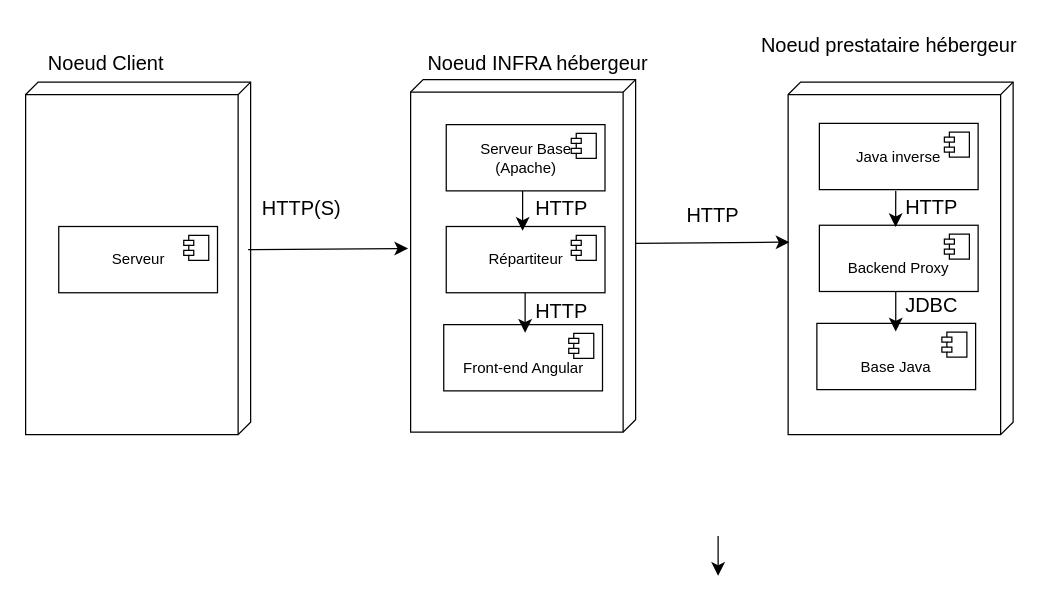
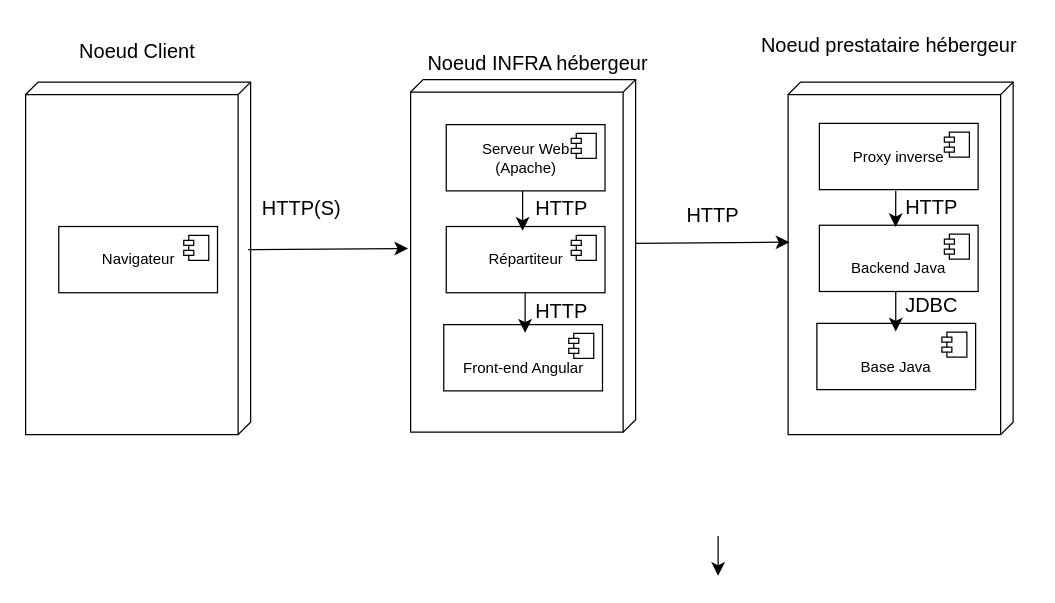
(106, 63) -> (138, 51)
(899, 157) -> (899, 157)
(526, 158) -> (526, 158)
(899, 258) -> (899, 258)
(139, 259) -> (139, 259)
